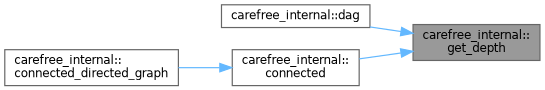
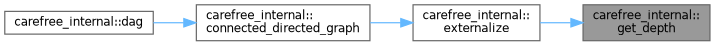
(385, 29) -> (169, 23)
(296, 68) -> (476, 23)
